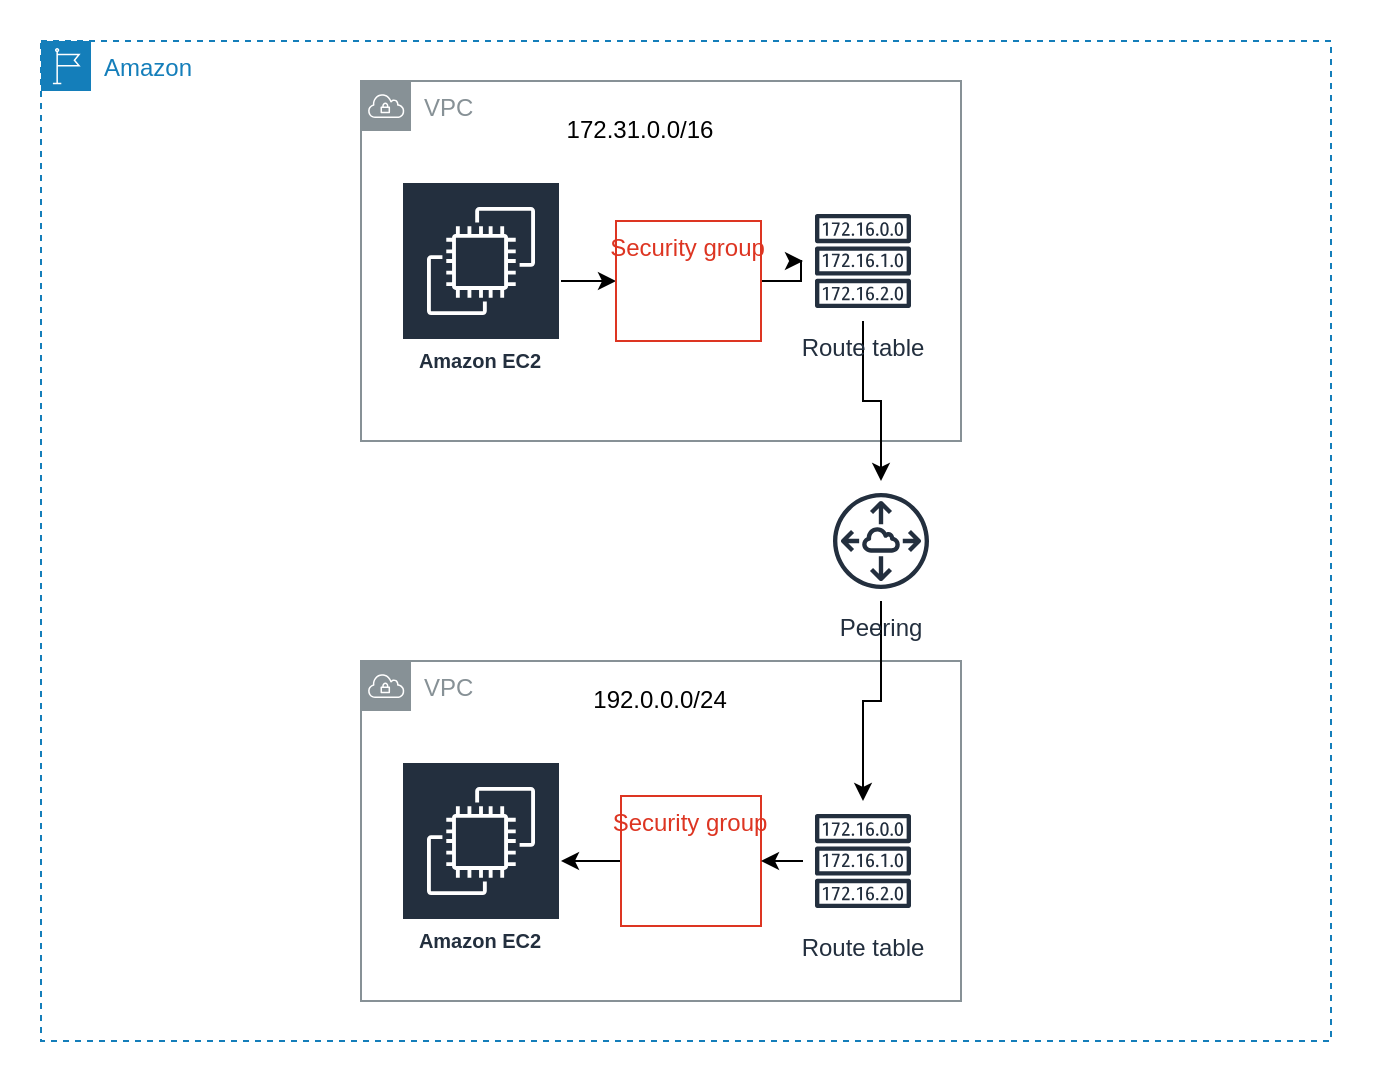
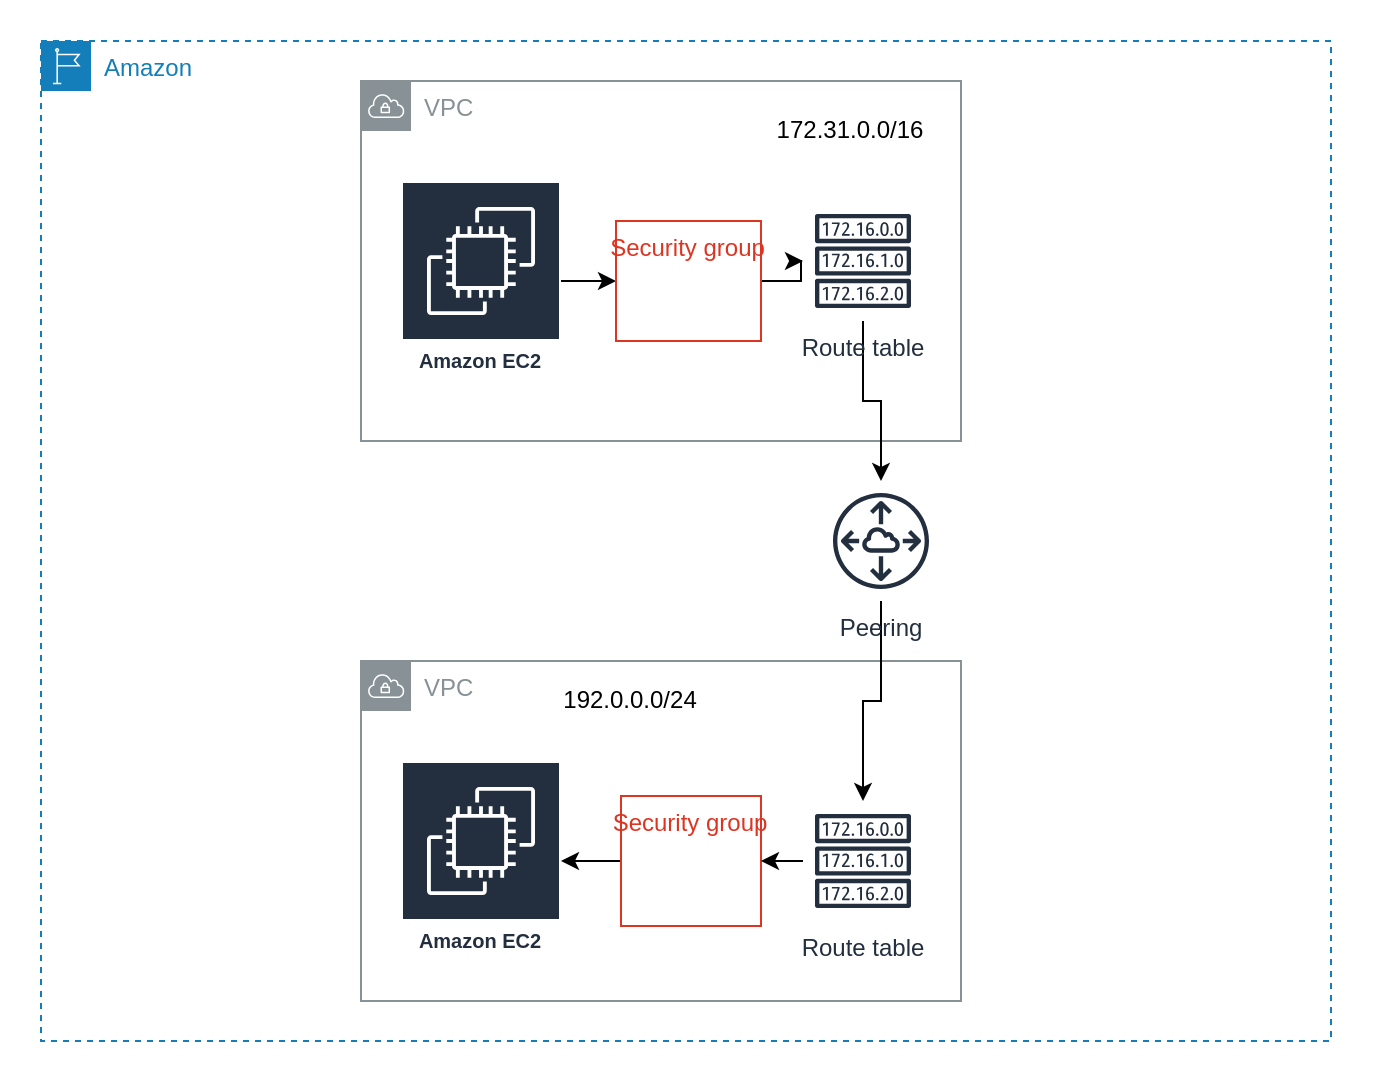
(641, 131) -> (851, 131)
(661, 701) -> (631, 701)
